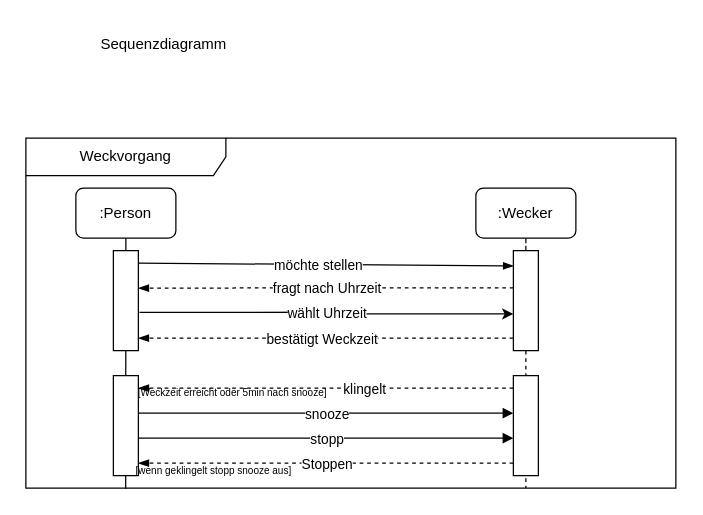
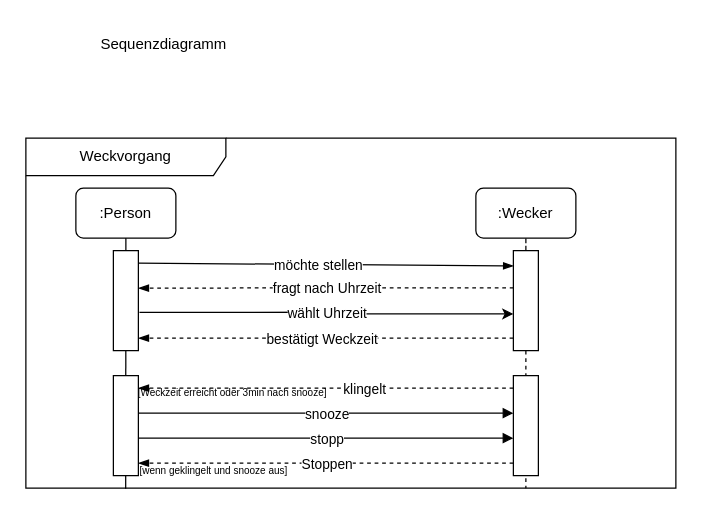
(233, 392) -> (233, 392)
(214, 469) -> (214, 469)
